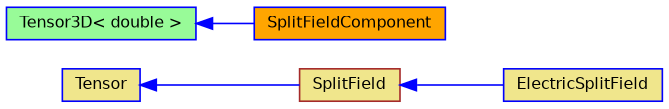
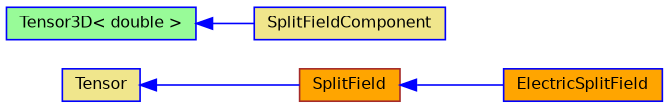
(350, 23) -> (350, 23)
(350, 85) -> (350, 85)
(583, 85) -> (583, 85)
